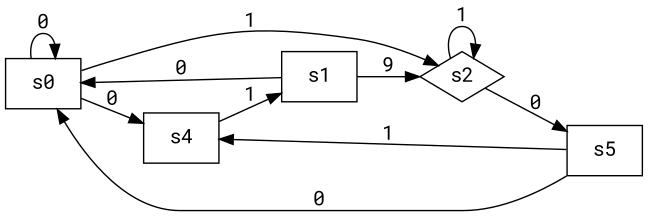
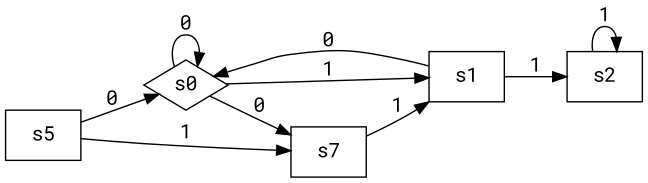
(253, 31) -> (321, 81)
(388, 66) -> (536, 66)
(462, 77) -> (605, 77)
(43, 84) -> (186, 85)
(520, 106) -> none
(181, 138) -> (329, 152)
